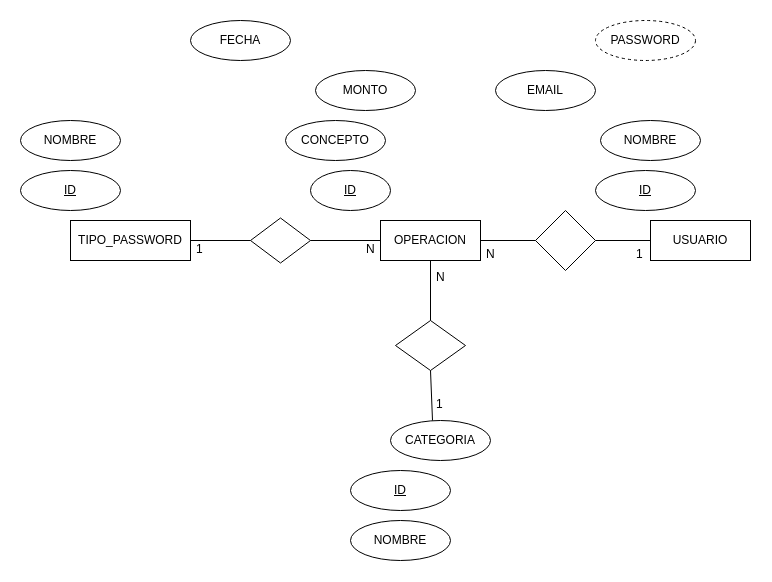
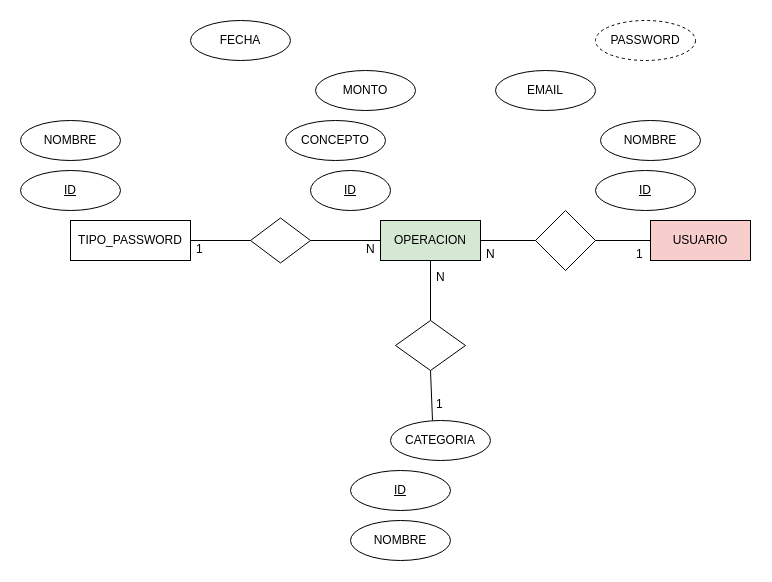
(431, 241) -> (431, 241)
(701, 241) -> (701, 241)
